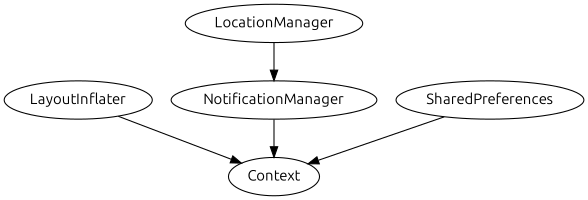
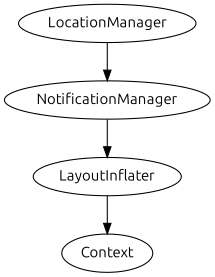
(490, 100) -> none
(274, 133) -> (107, 133)
